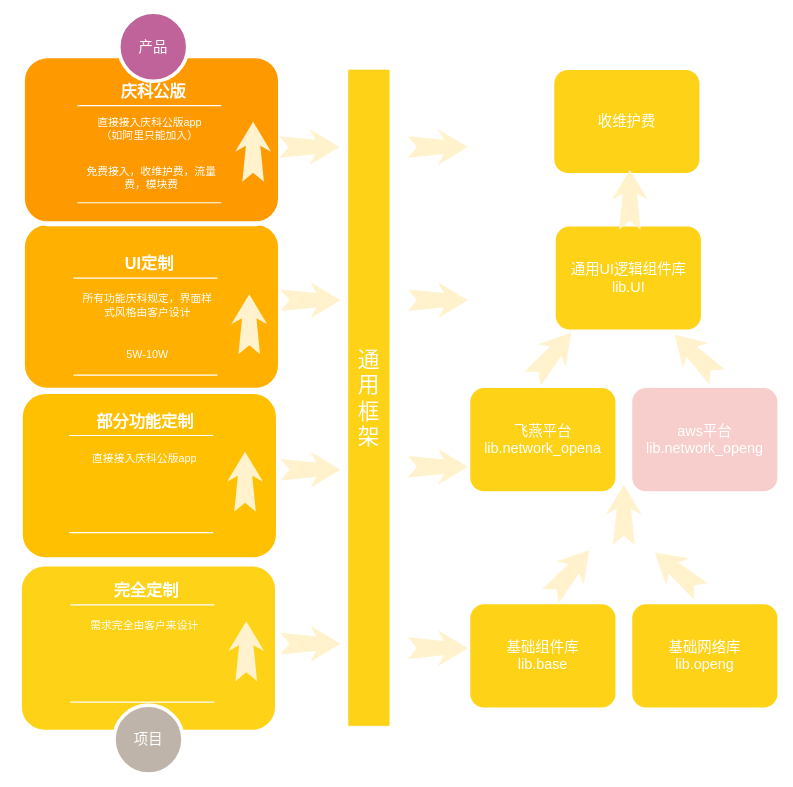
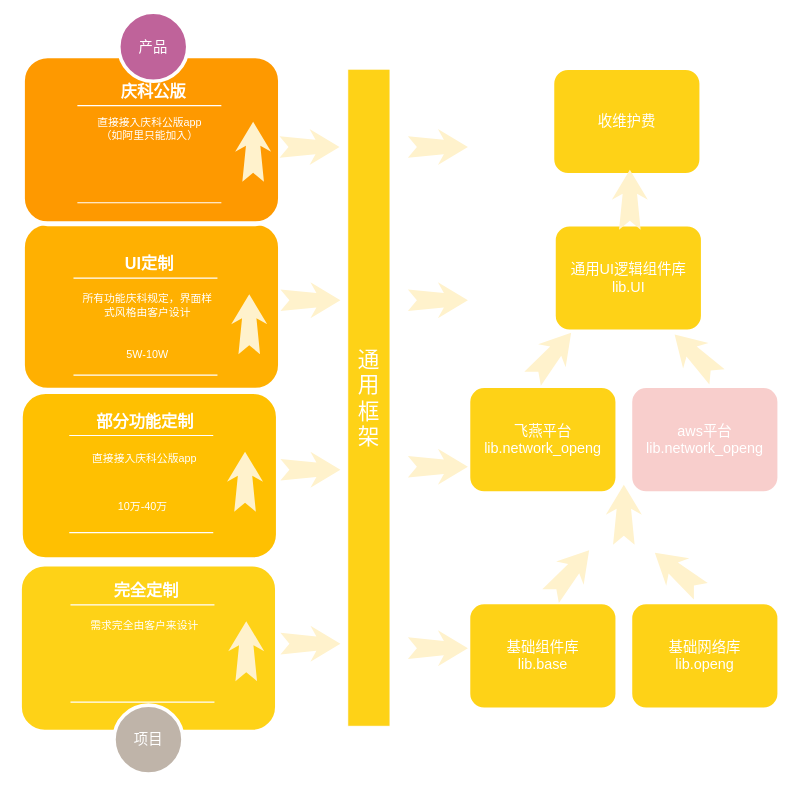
(151, 178) -> none
(543, 440) -> (543, 440)
none -> (142, 507)
